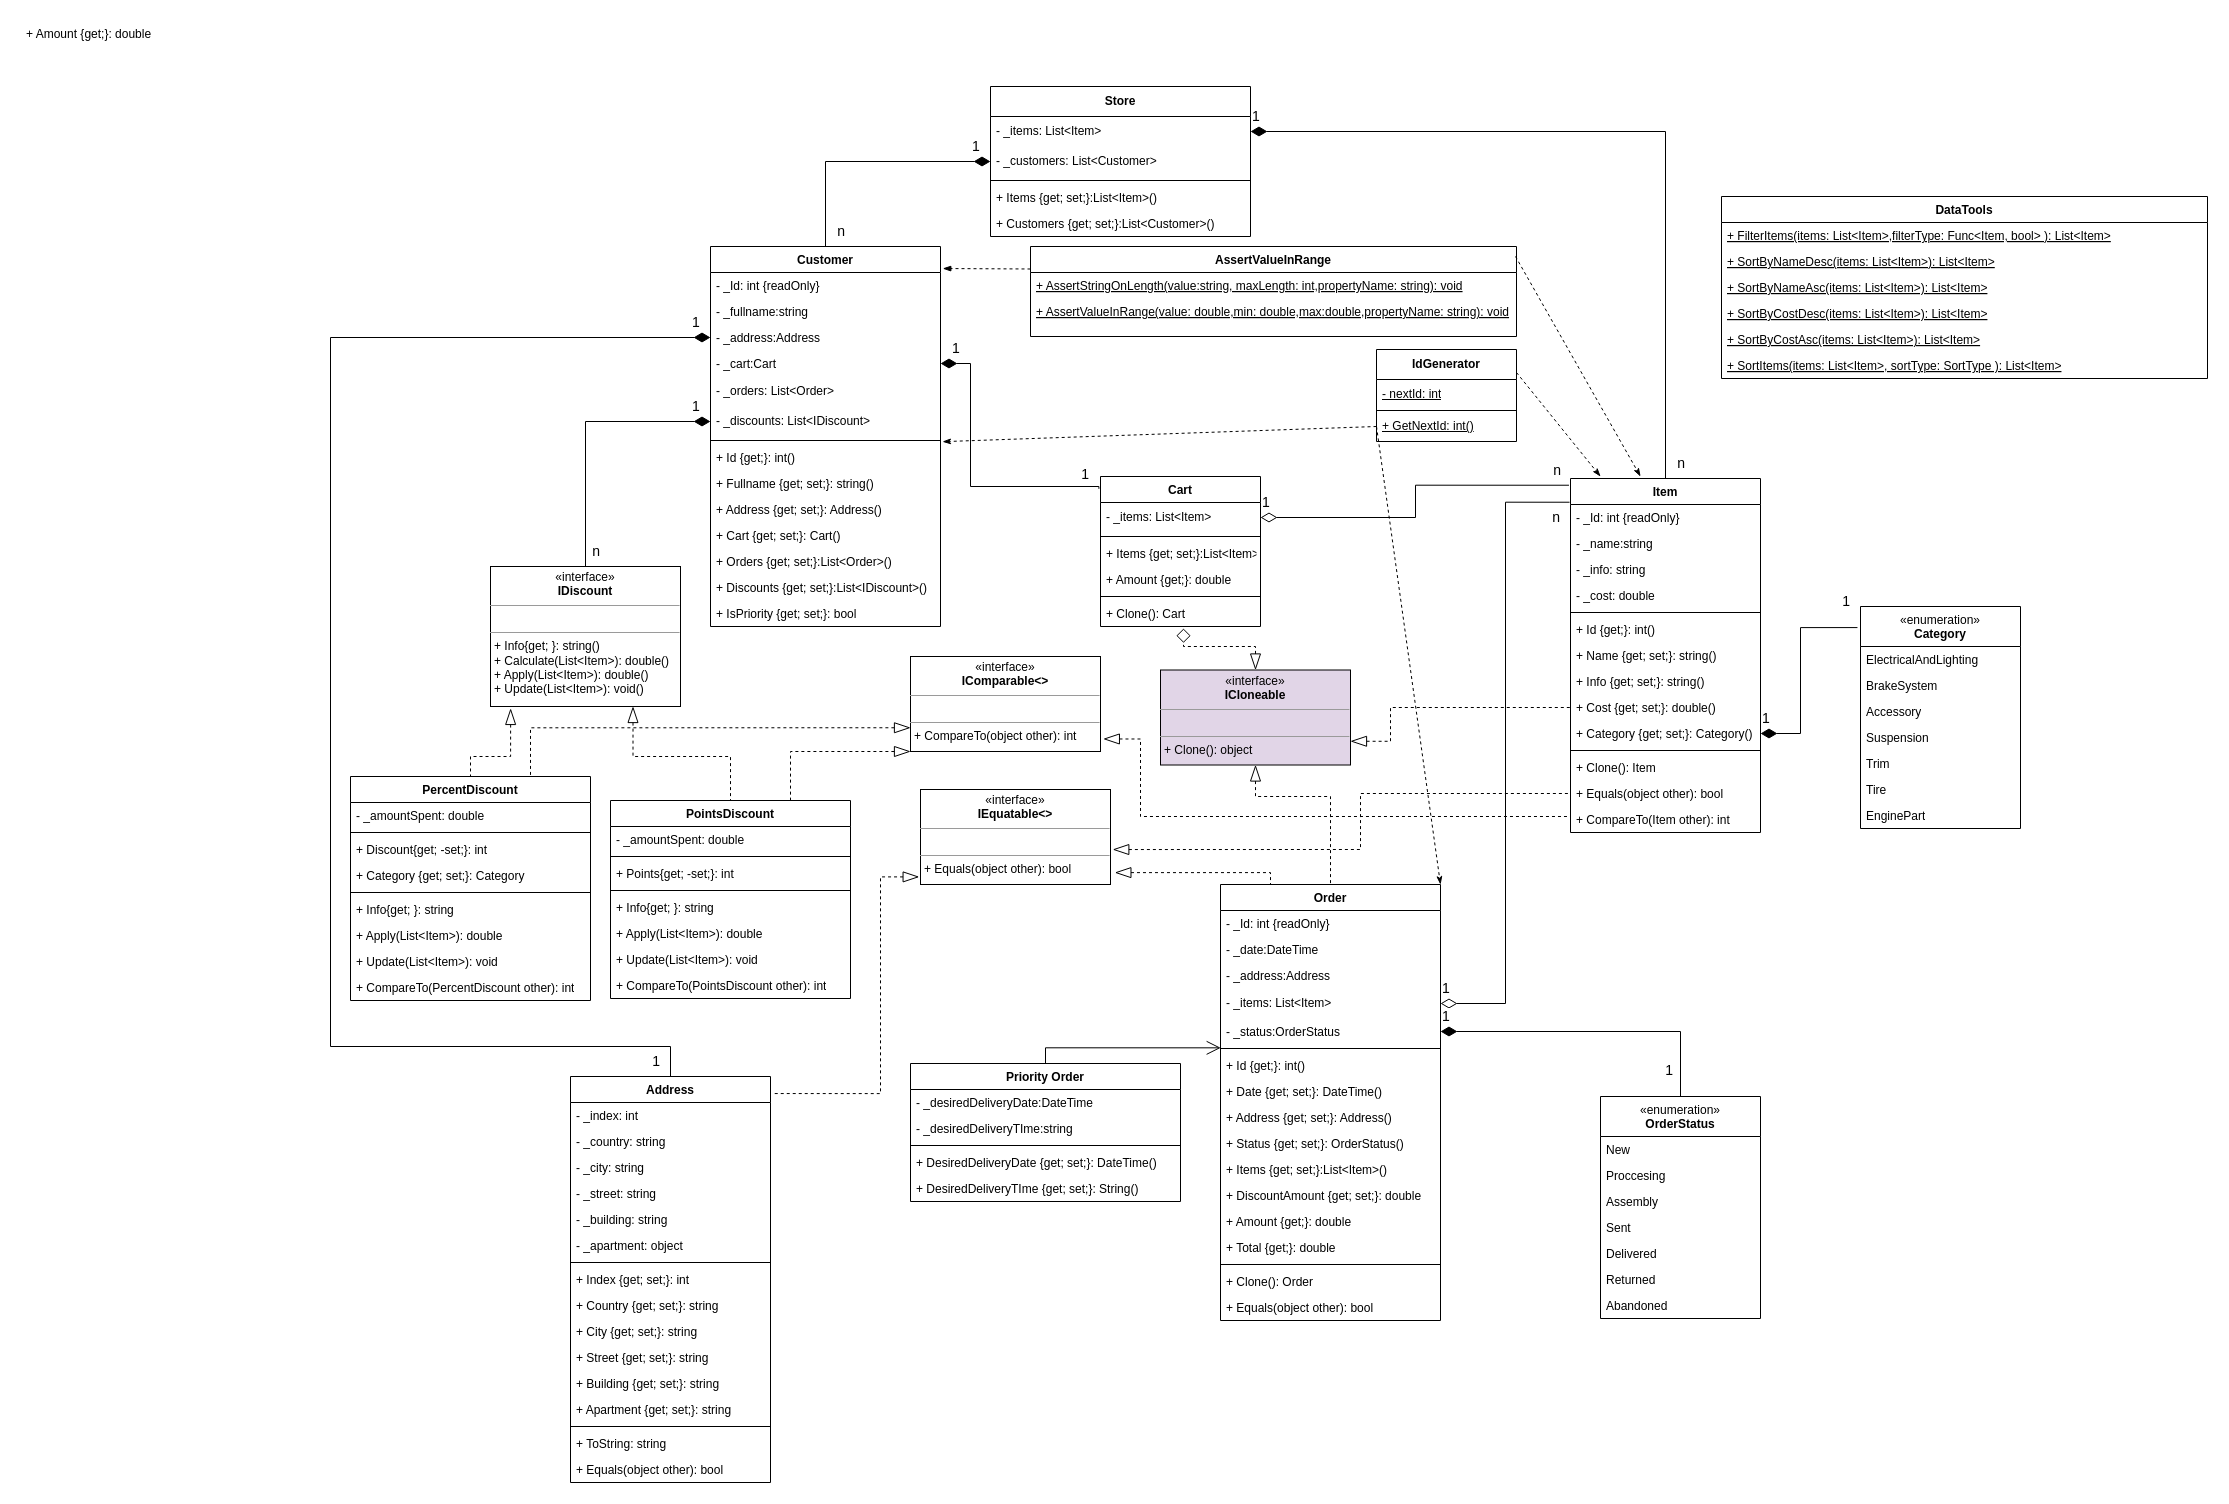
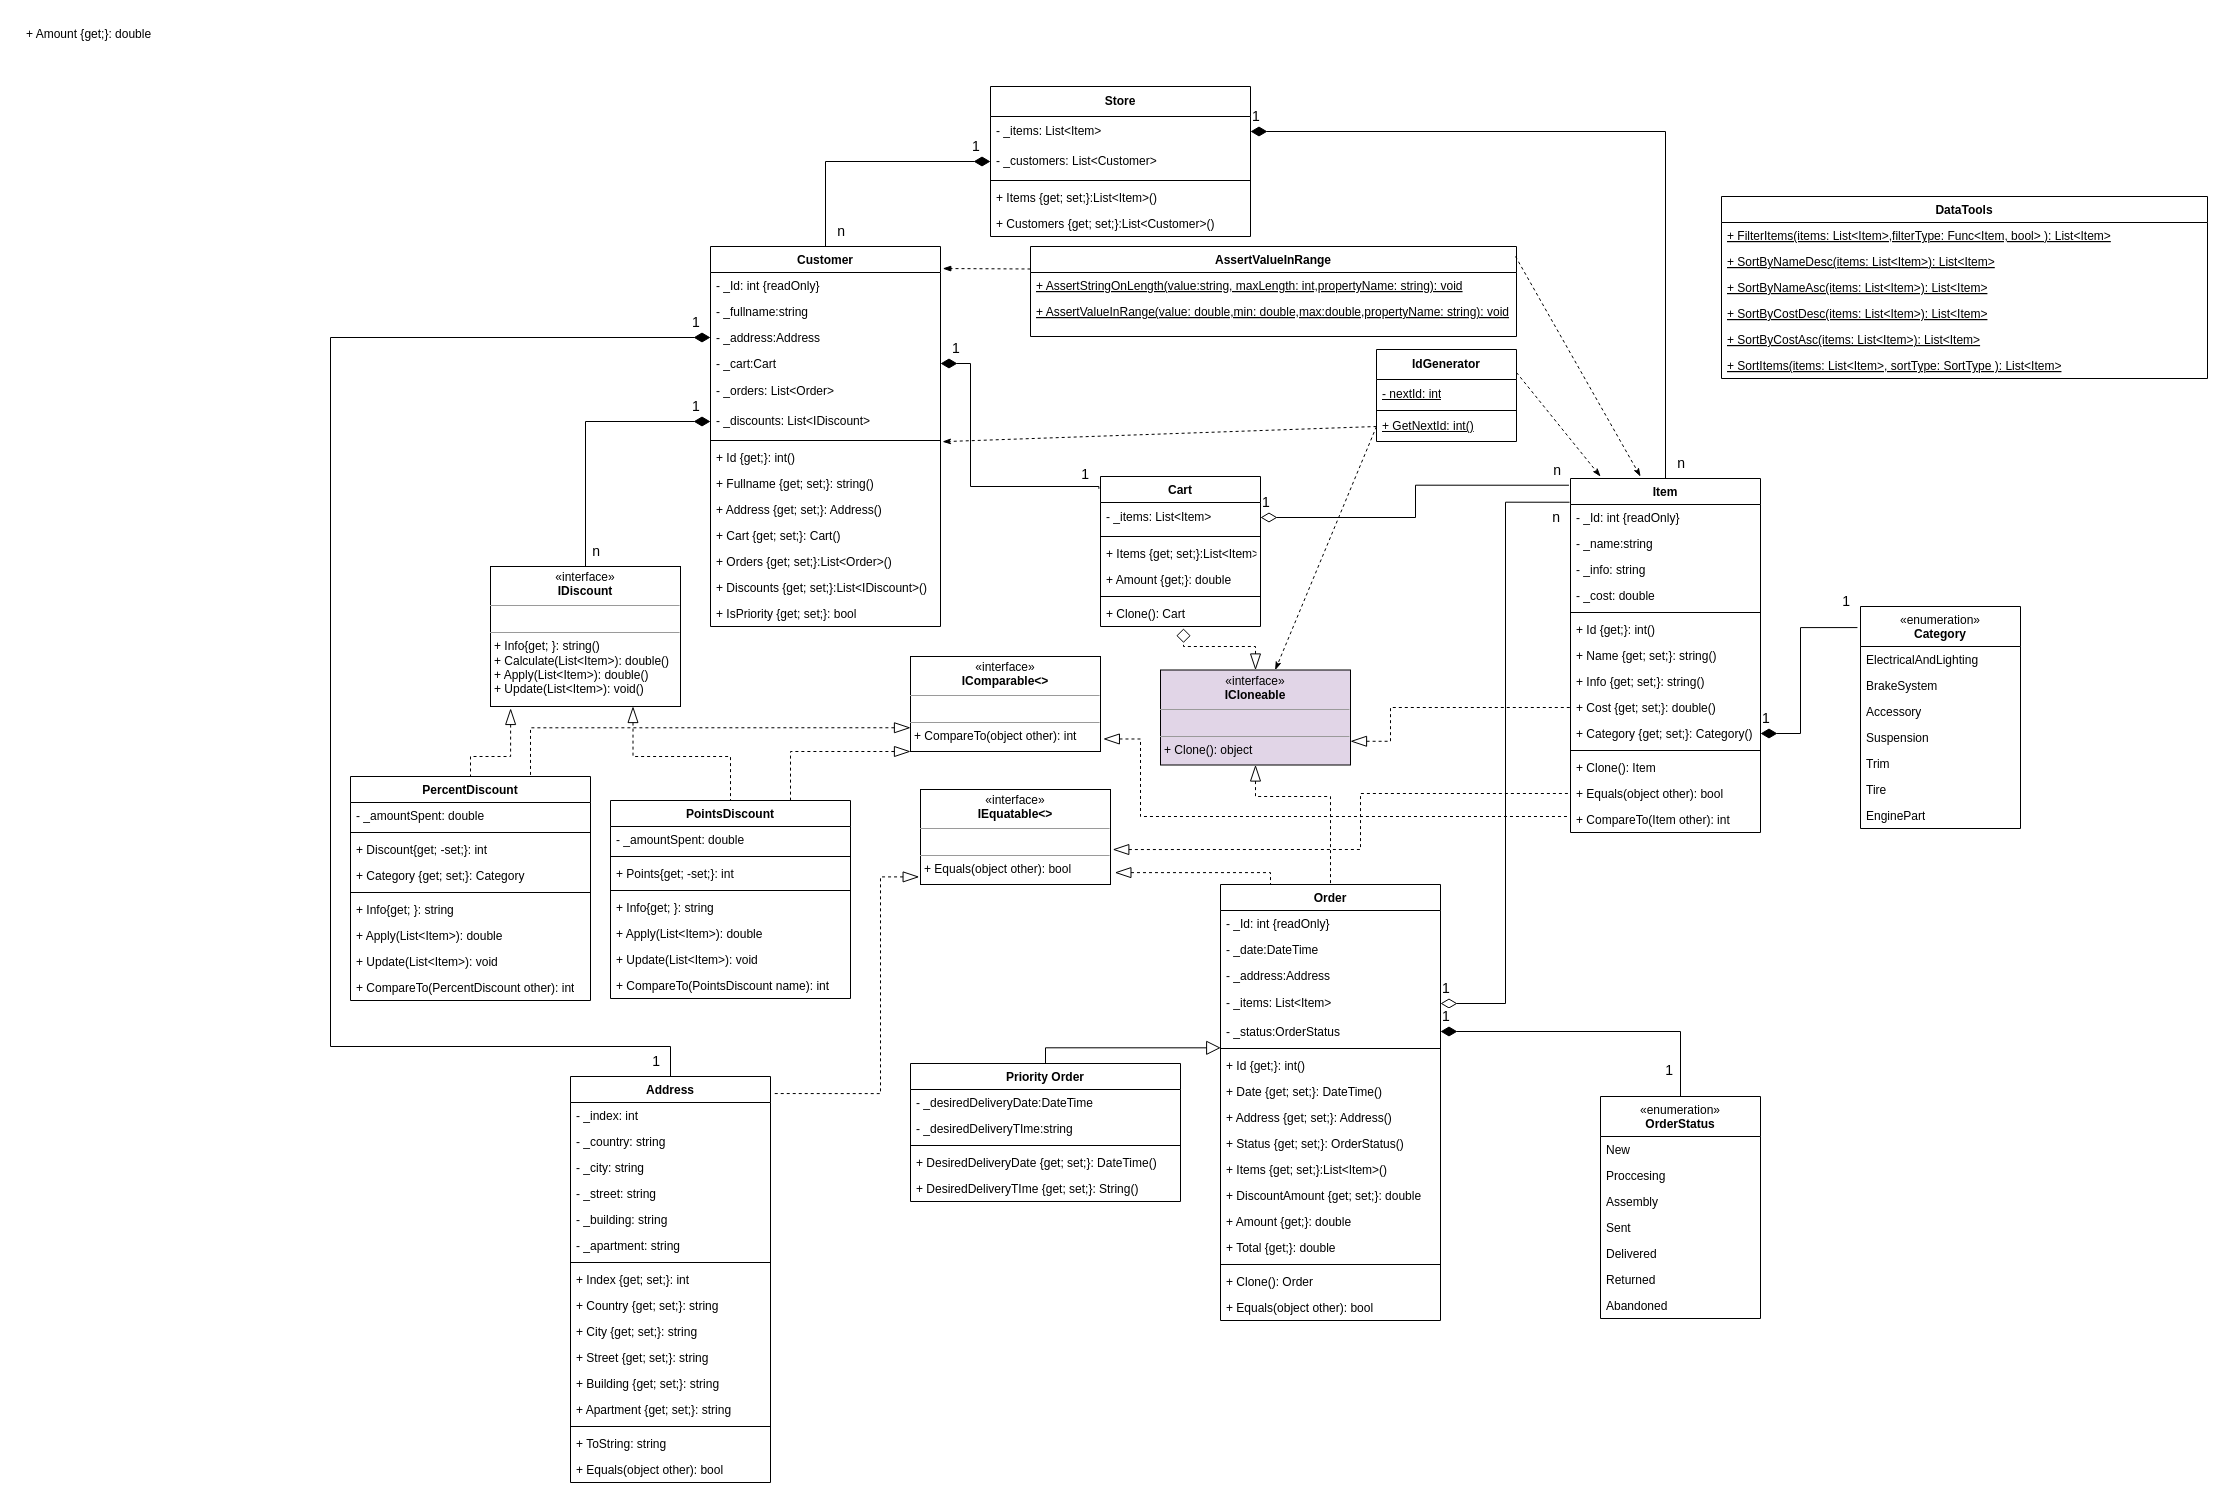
(1409, 656) -> (1326, 548)
(732, 994) -> (730, 987)
(1211, 1048) -> (1205, 1048)
(639, 1246) -> (637, 1246)
